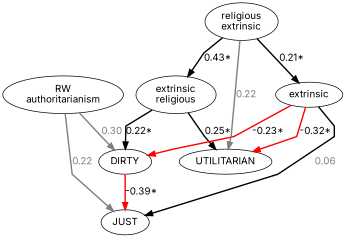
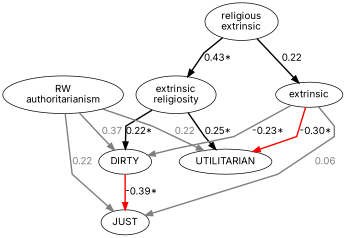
(292, 58) -> (292, 58)
(235, 91) -> (151, 126)
(176, 95) -> (176, 95)
(112, 131) -> (112, 131)
(315, 131) -> (315, 131)
(226, 138) -> (226, 138)
(264, 178) -> (264, 178)
